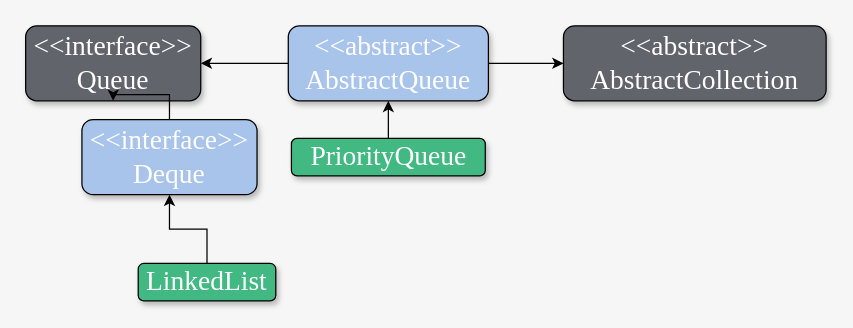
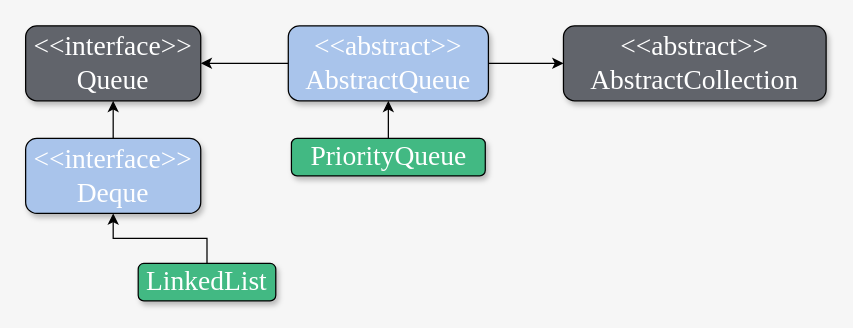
(169, 157) -> (113, 176)
